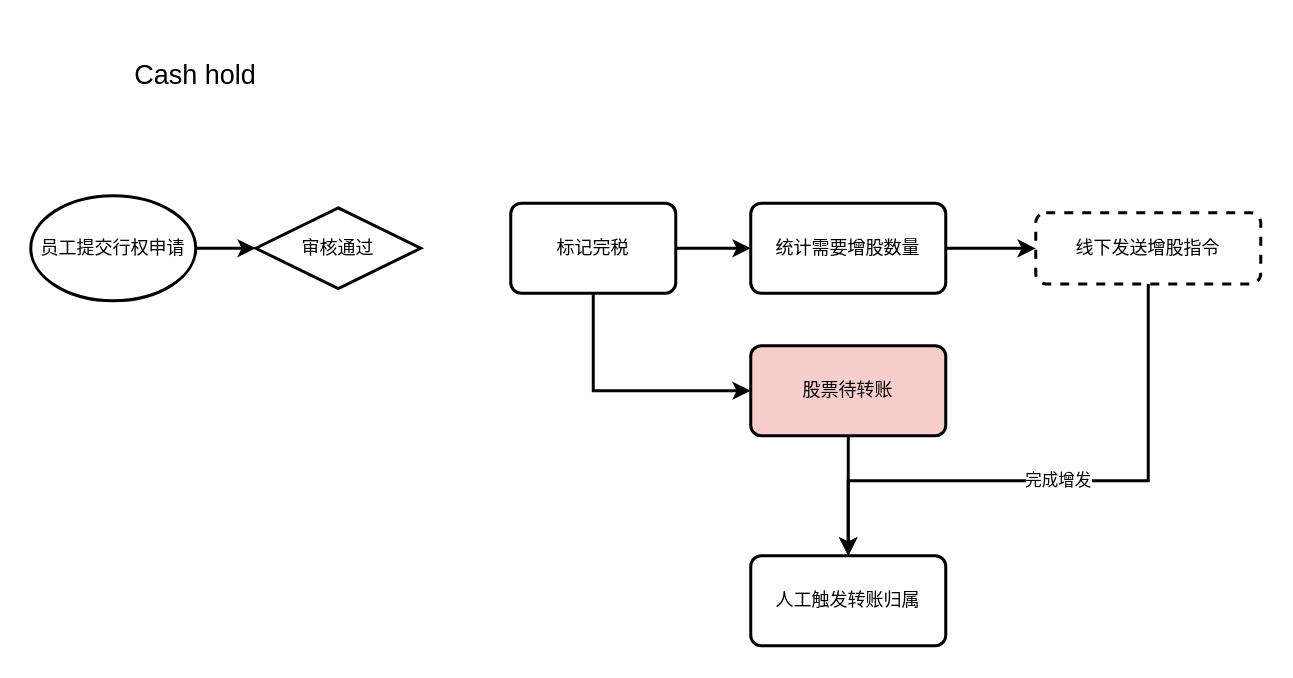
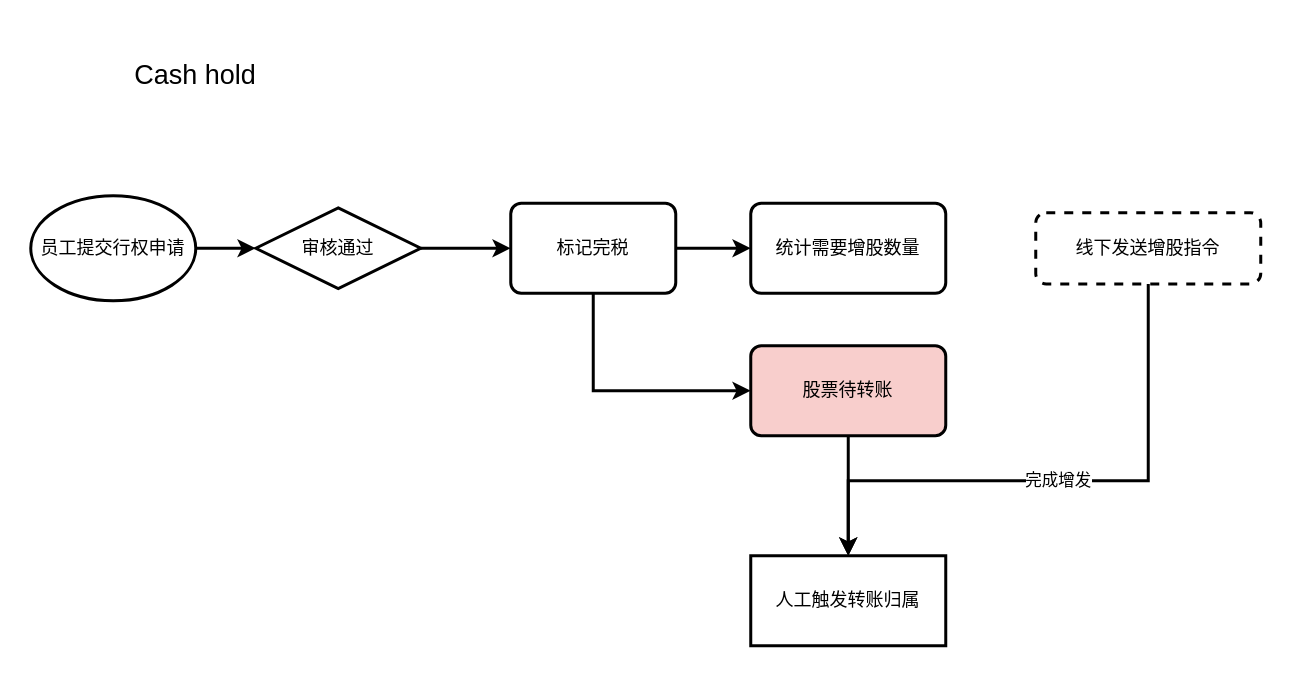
none -> (459, 248)
(984, 248) -> none
(848, 601) -> (848, 601)
